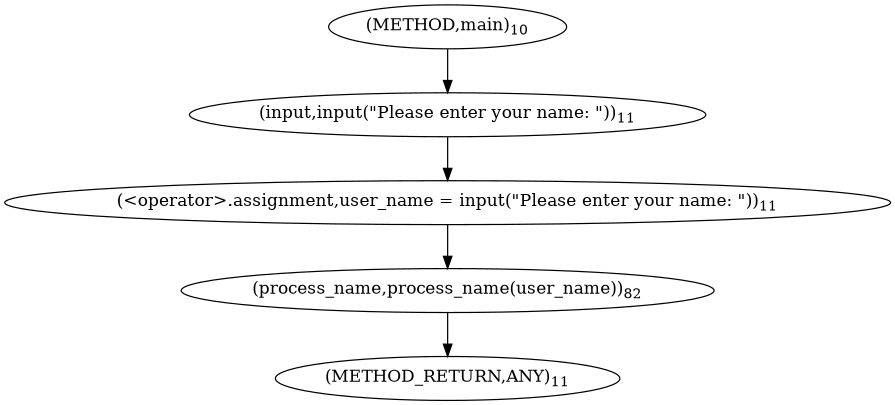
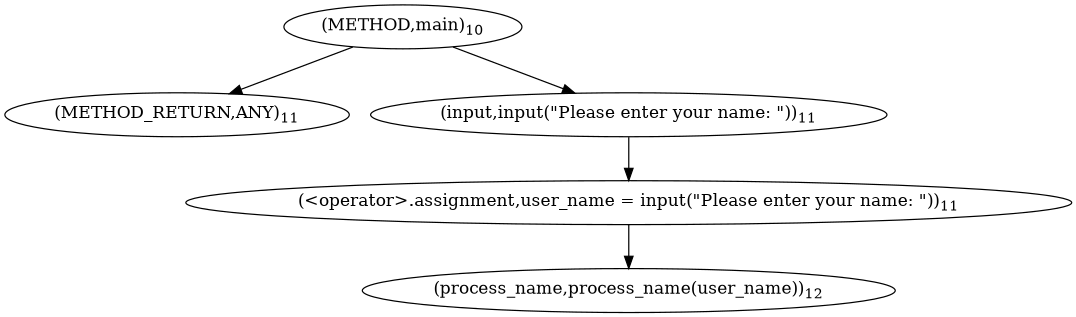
(633, 289) -> (814, 289)
(448, 329) -> (297, 68)
